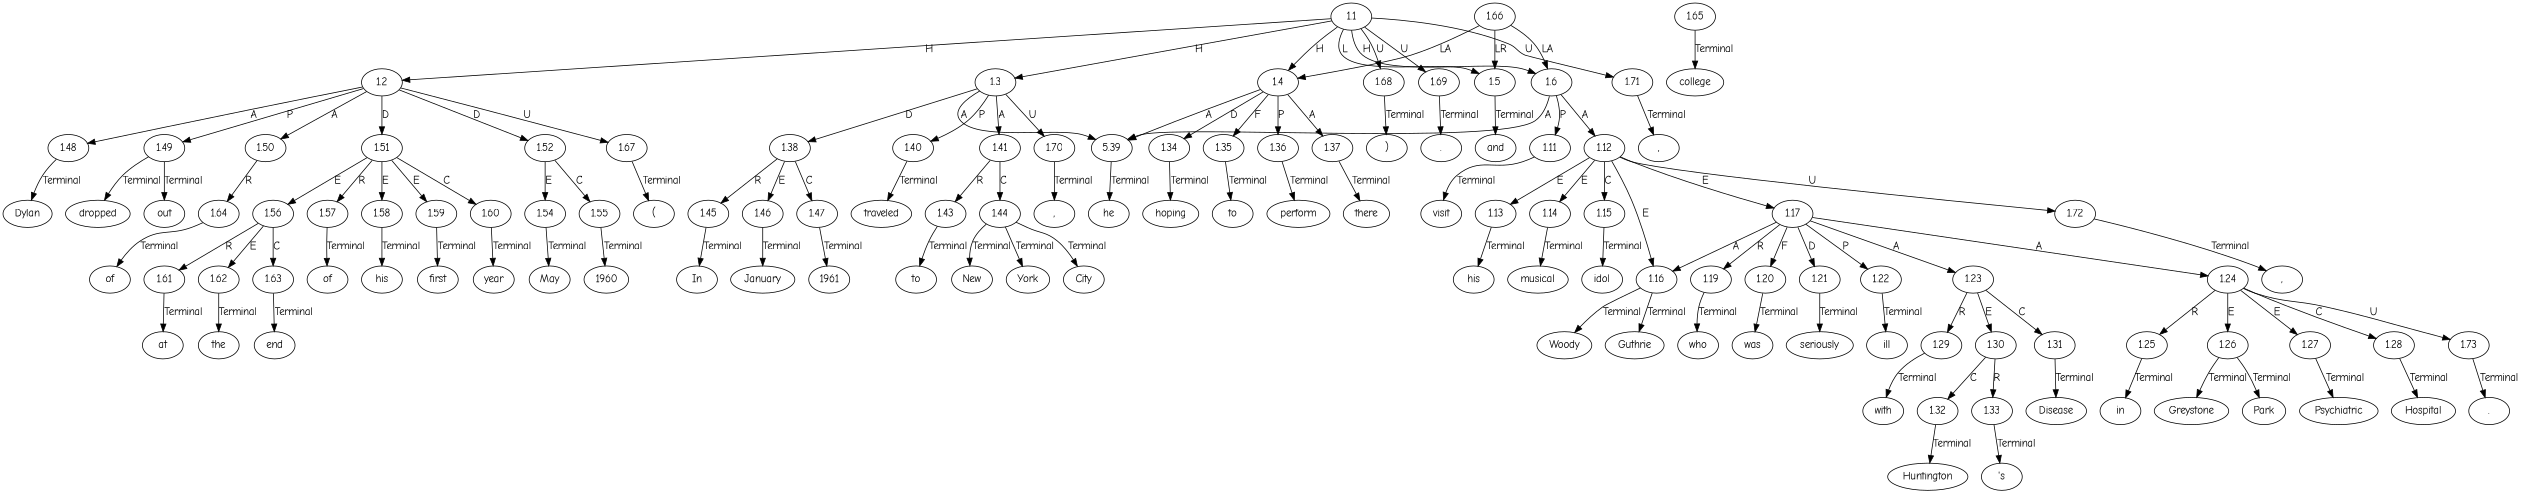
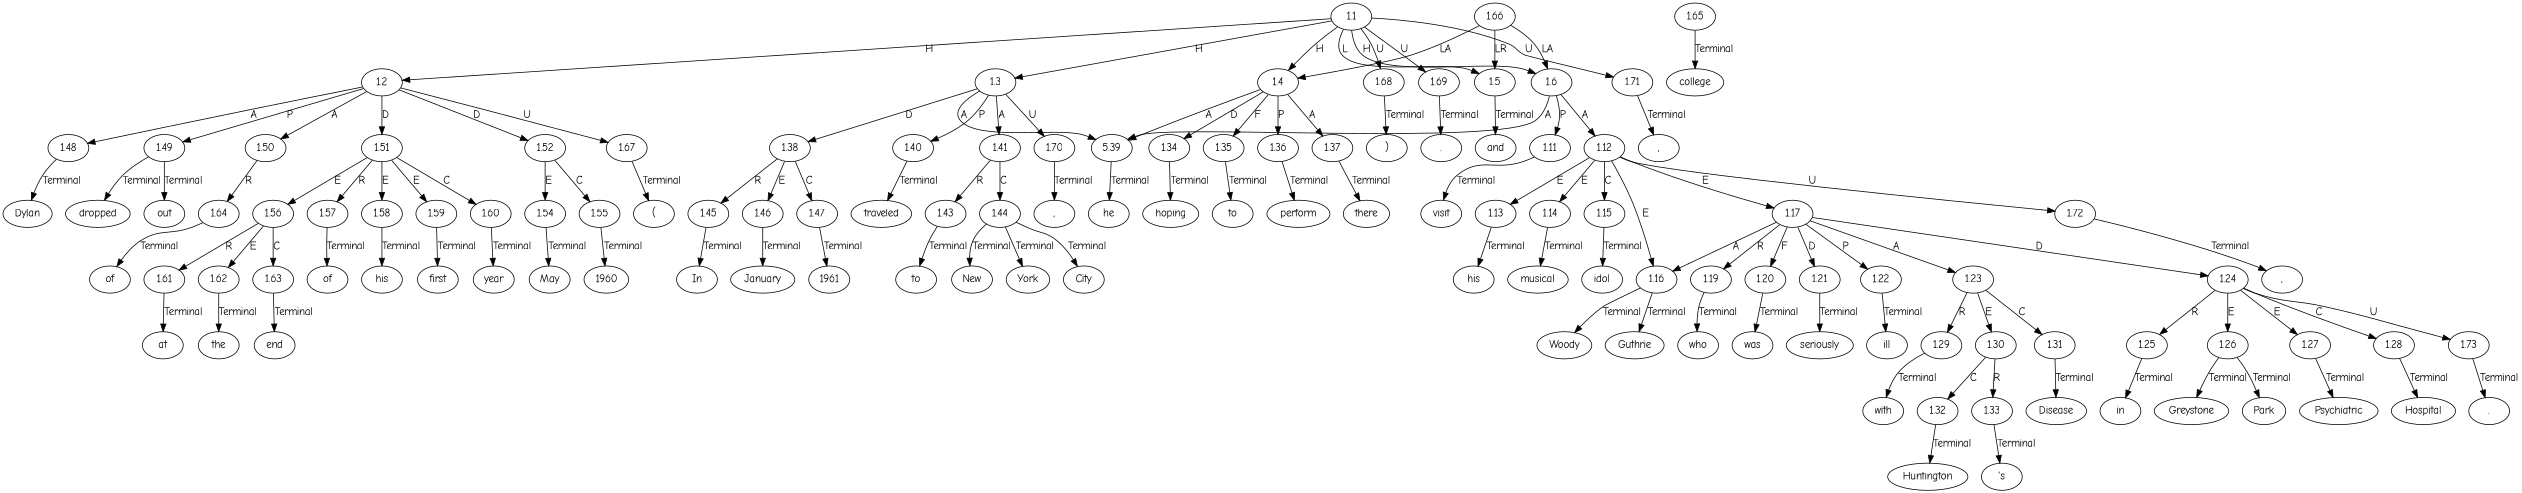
(2039, 247) -> (2040, 247)
